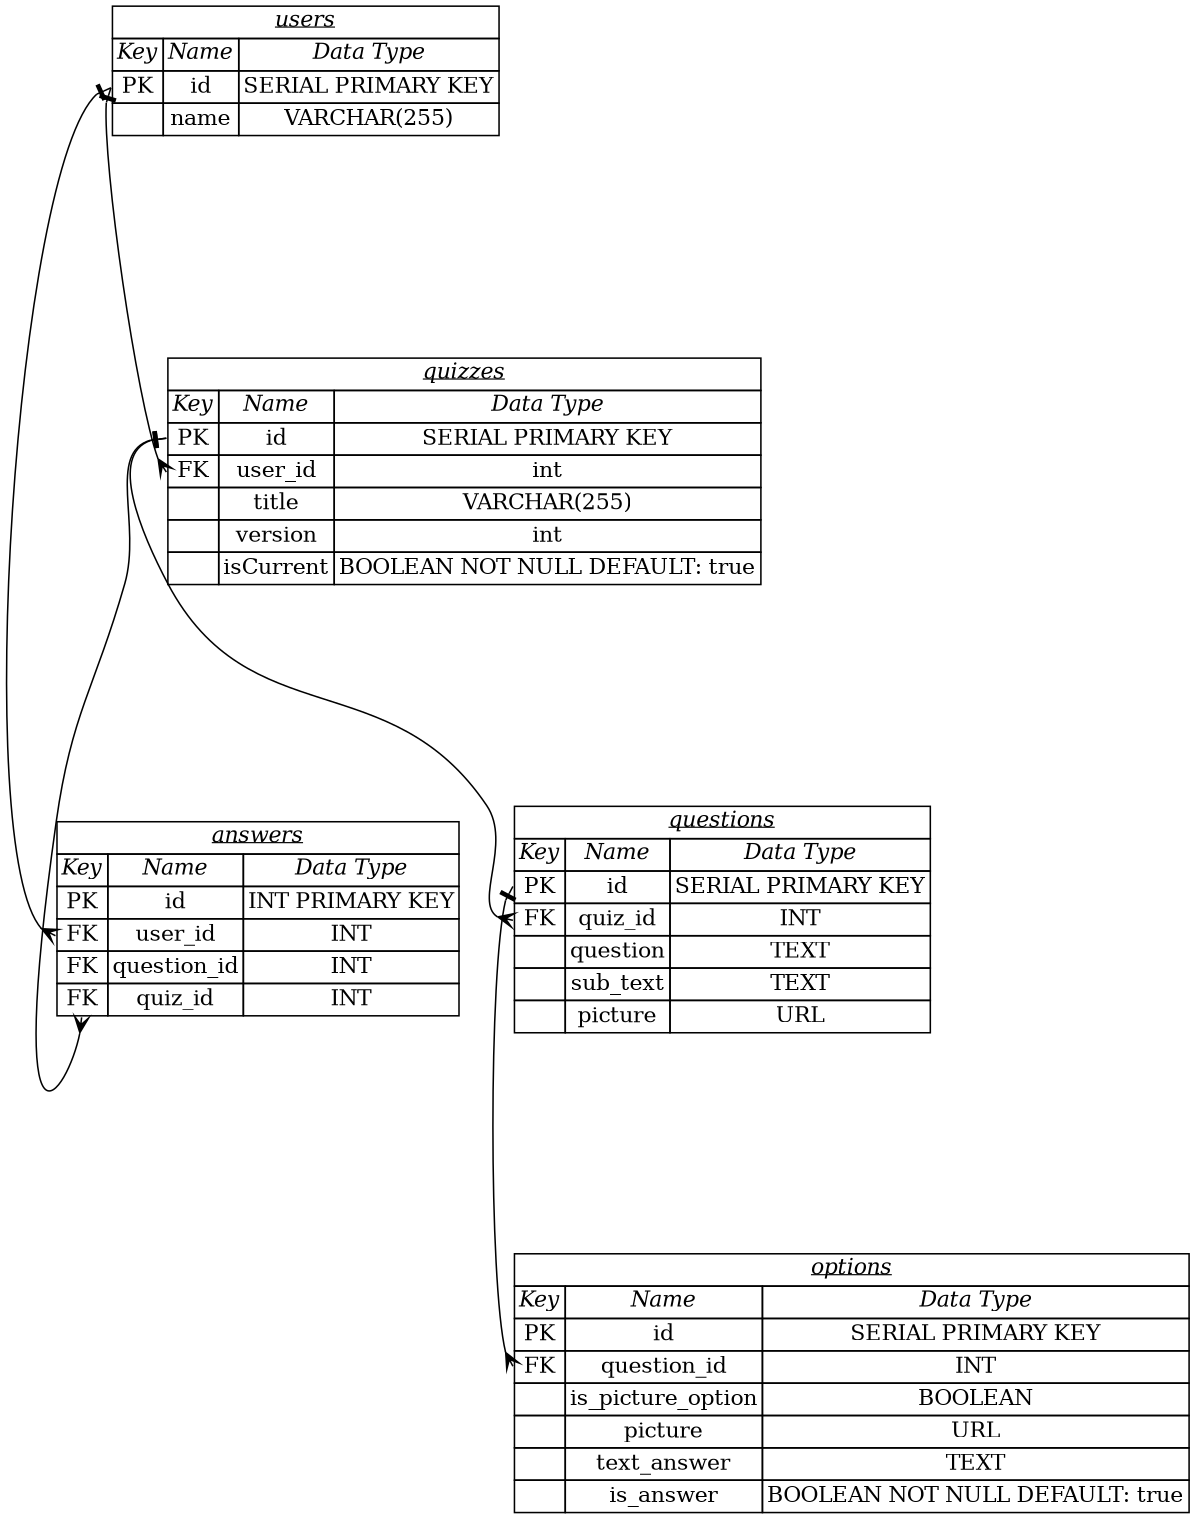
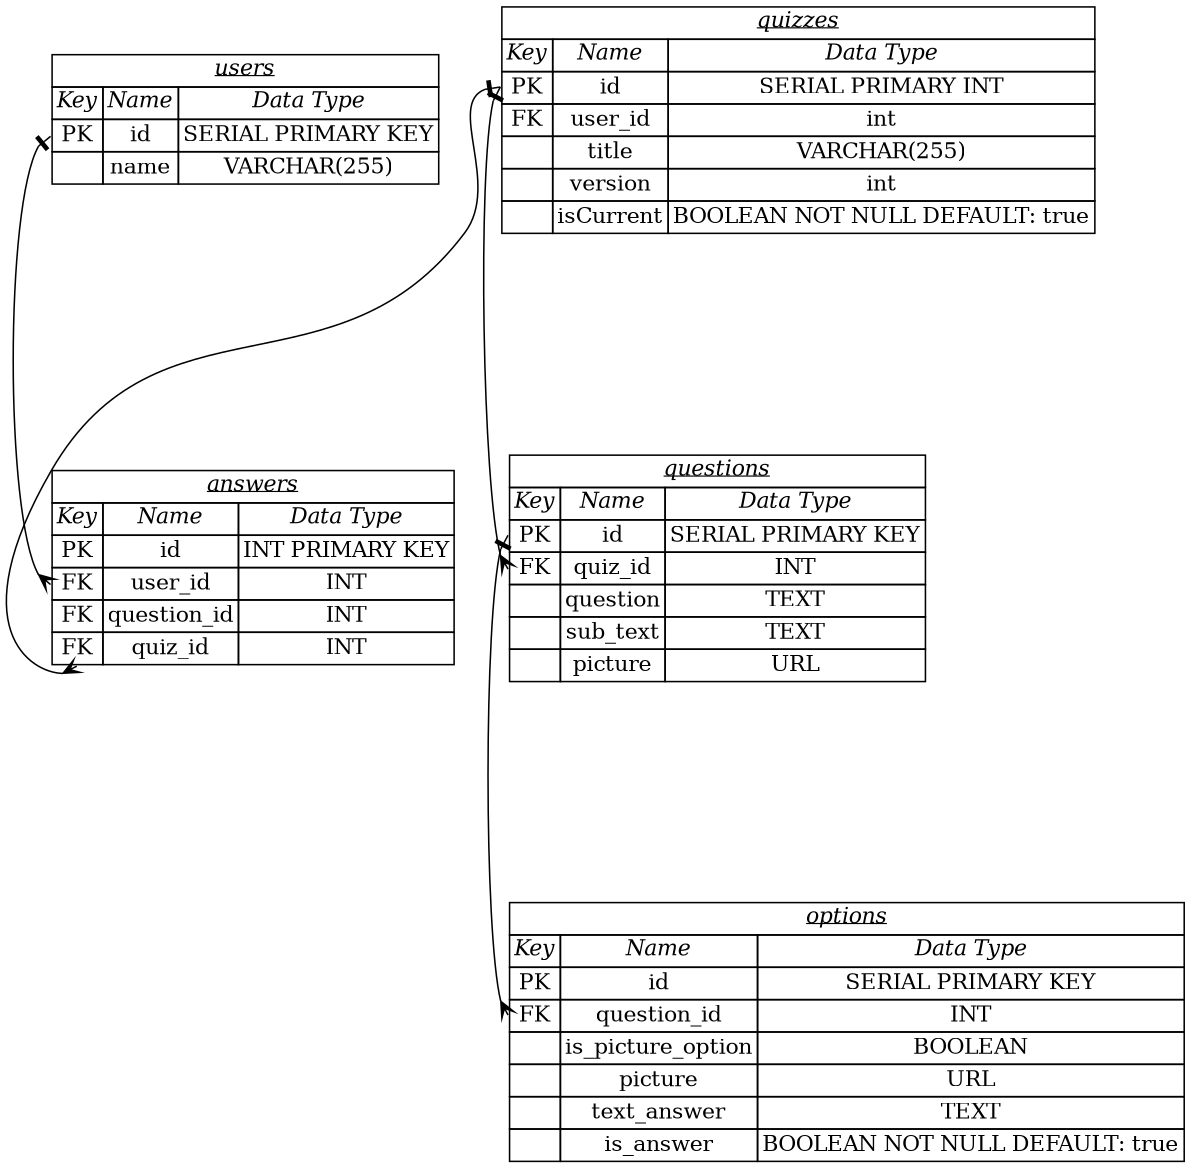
(123, 282) -> none
(548, 438) -> (882, 87)
